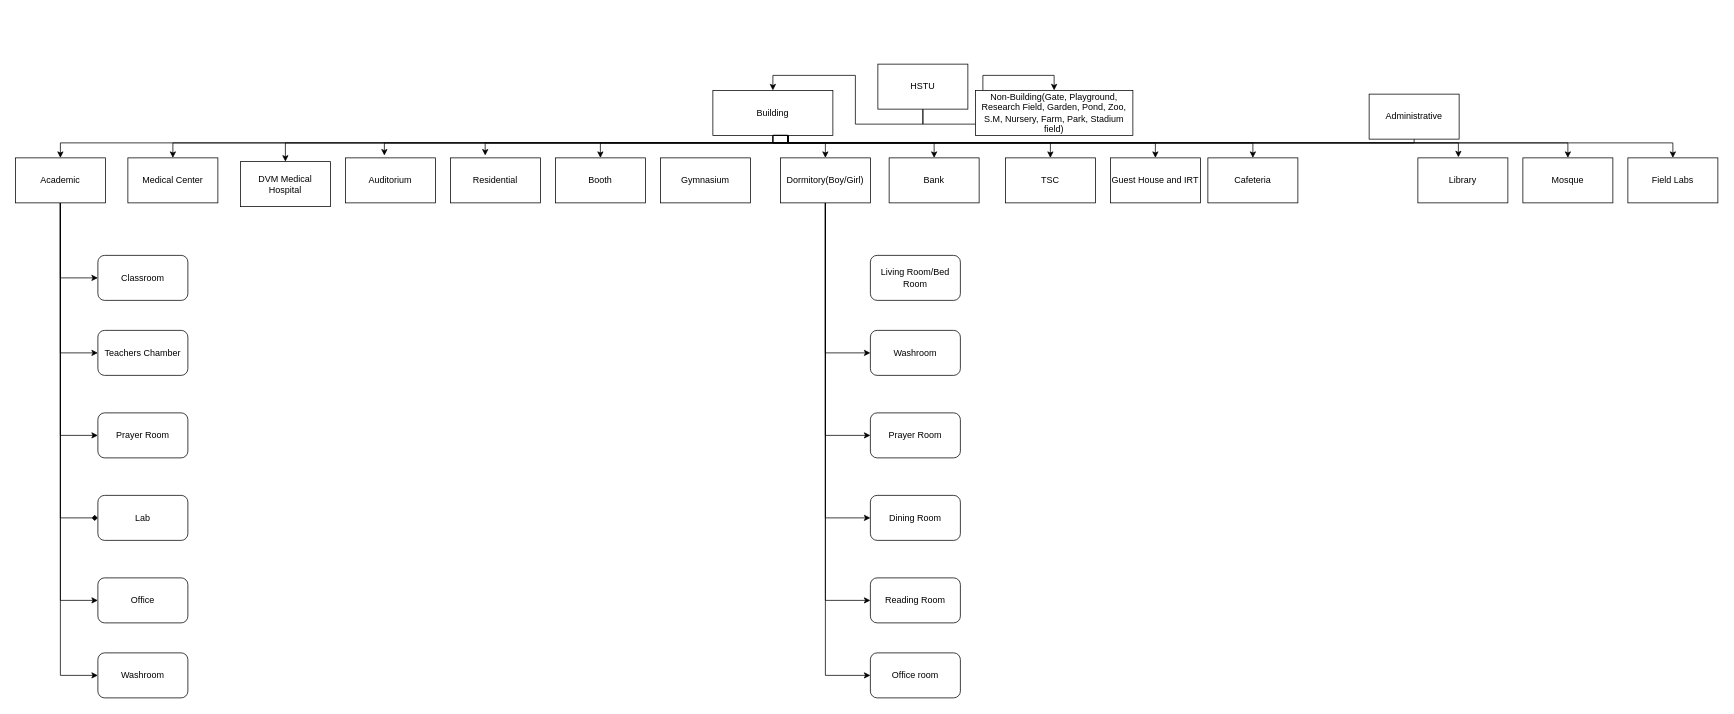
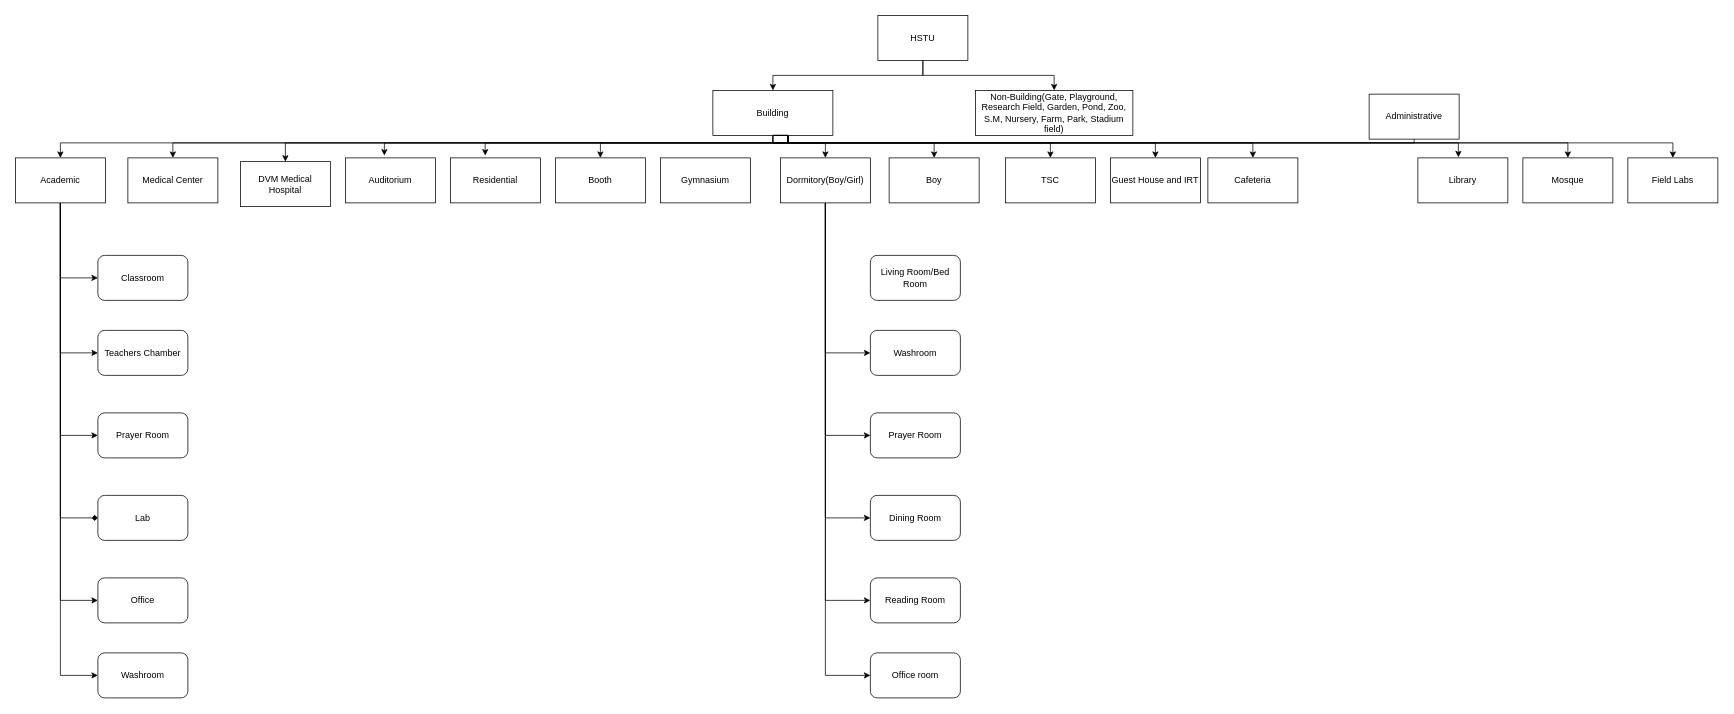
(923, 87) -> (923, 38)
(934, 180) -> (934, 180)
